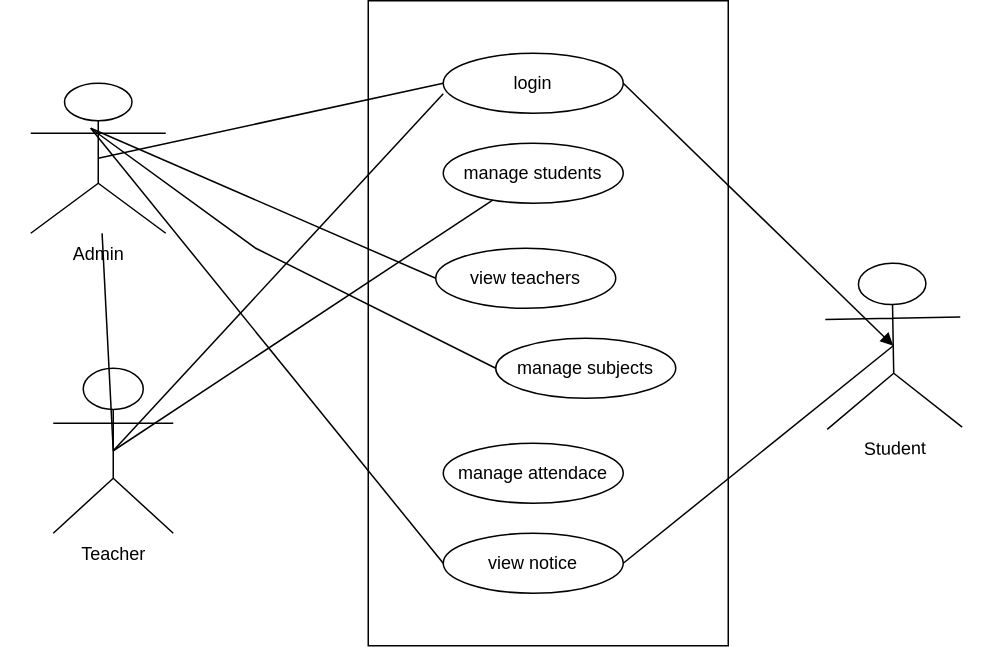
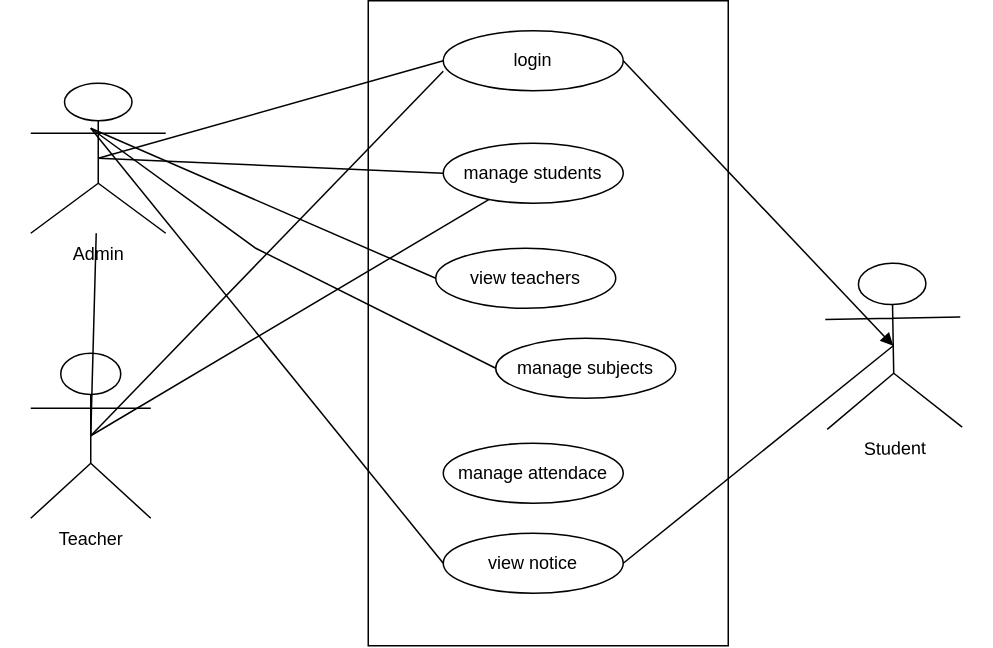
(533, 83) -> (533, 61)
none -> (306, 167)
(113, 451) -> (91, 436)
